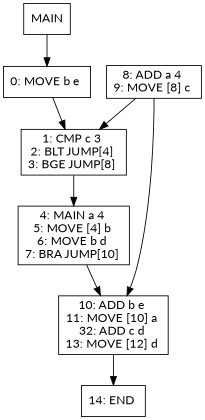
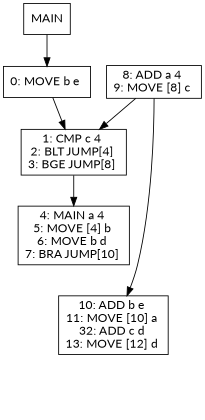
(74, 152) -> (74, 152)
(92, 276) -> none
(113, 401) -> none
